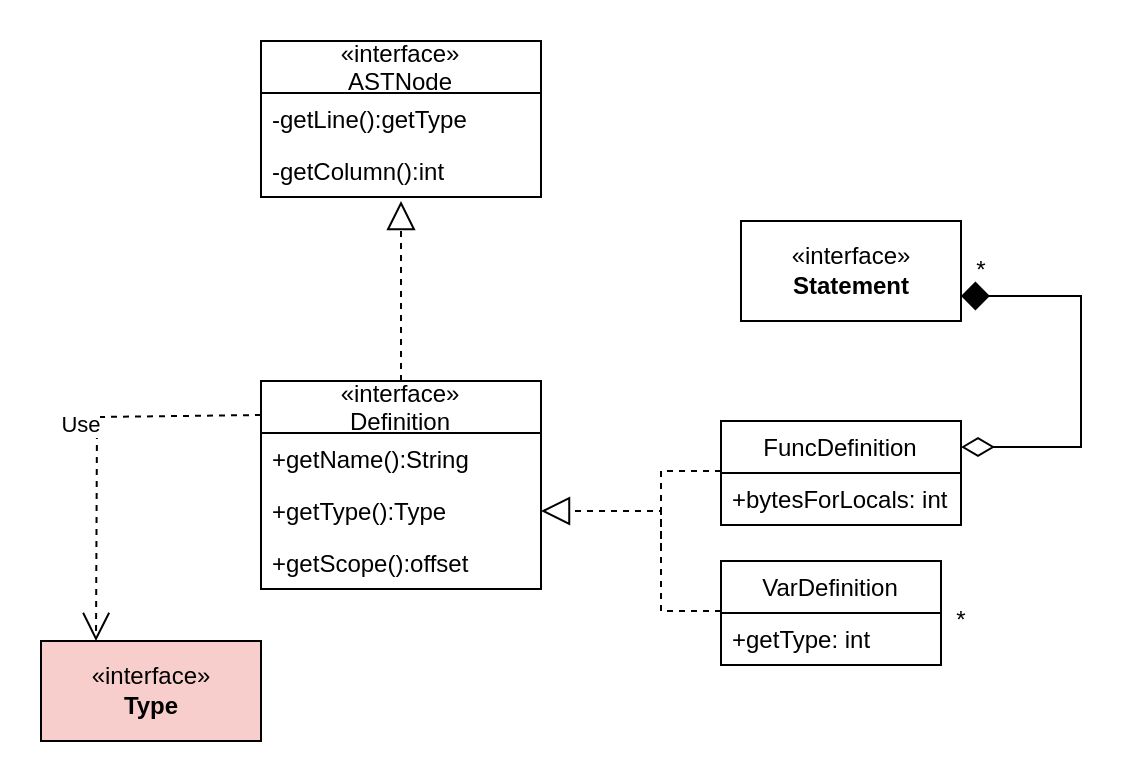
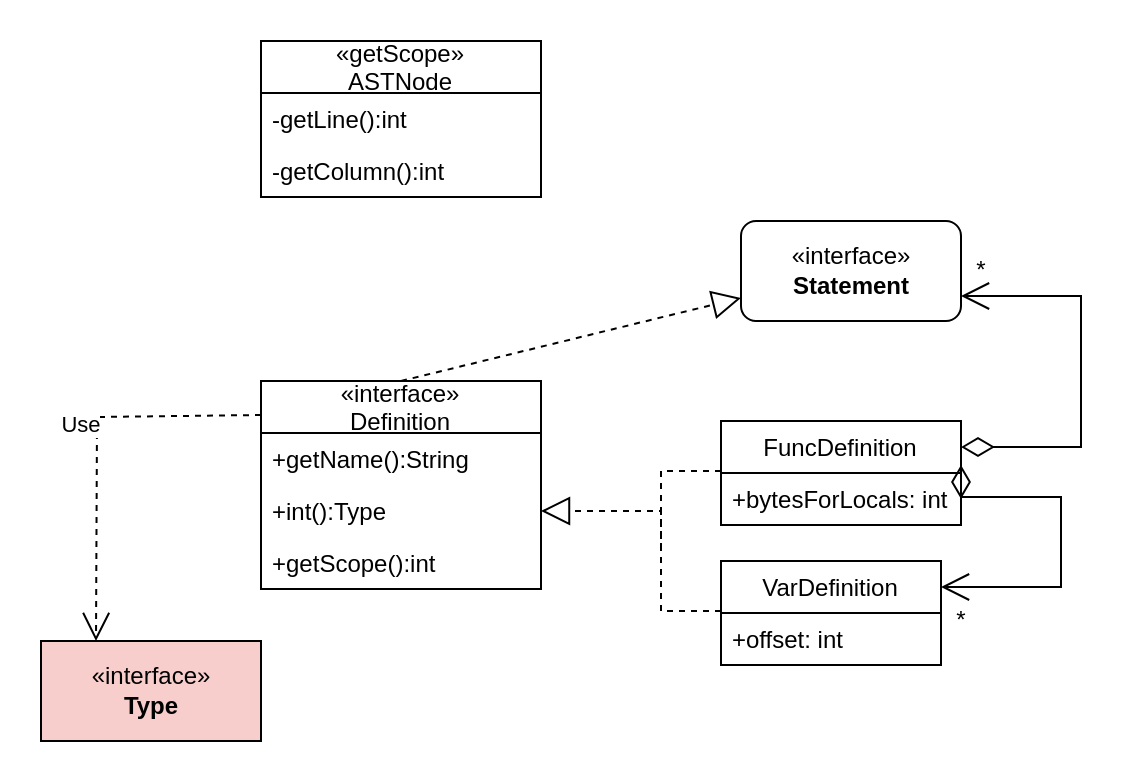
(400, 54) -> (400, 54)
(387, 120) -> (357, 120)
(851, 271) -> (851, 271)
(989, 296) -> (978, 296)
(401, 304) -> (563, 341)
(370, 512) -> (340, 512)
none -> (1061, 545)
(390, 564) -> (367, 564)
(810, 640) -> (803, 640)
